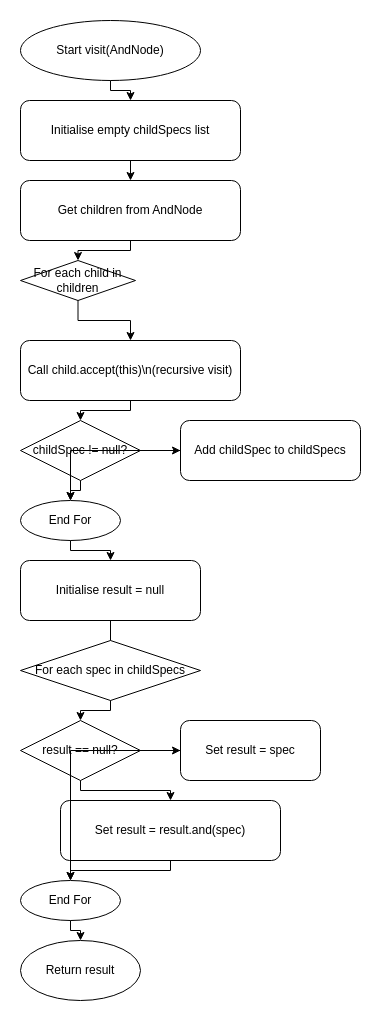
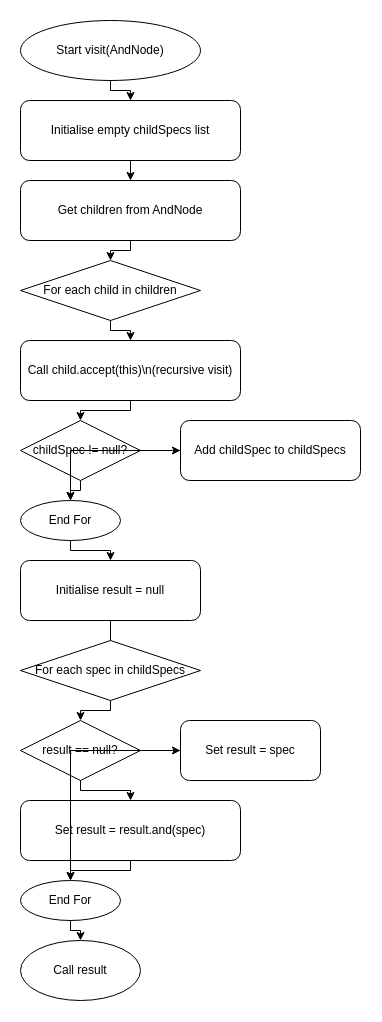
(78, 281) -> (111, 291)
(171, 831) -> (131, 831)
(81, 971) -> (81, 971)
